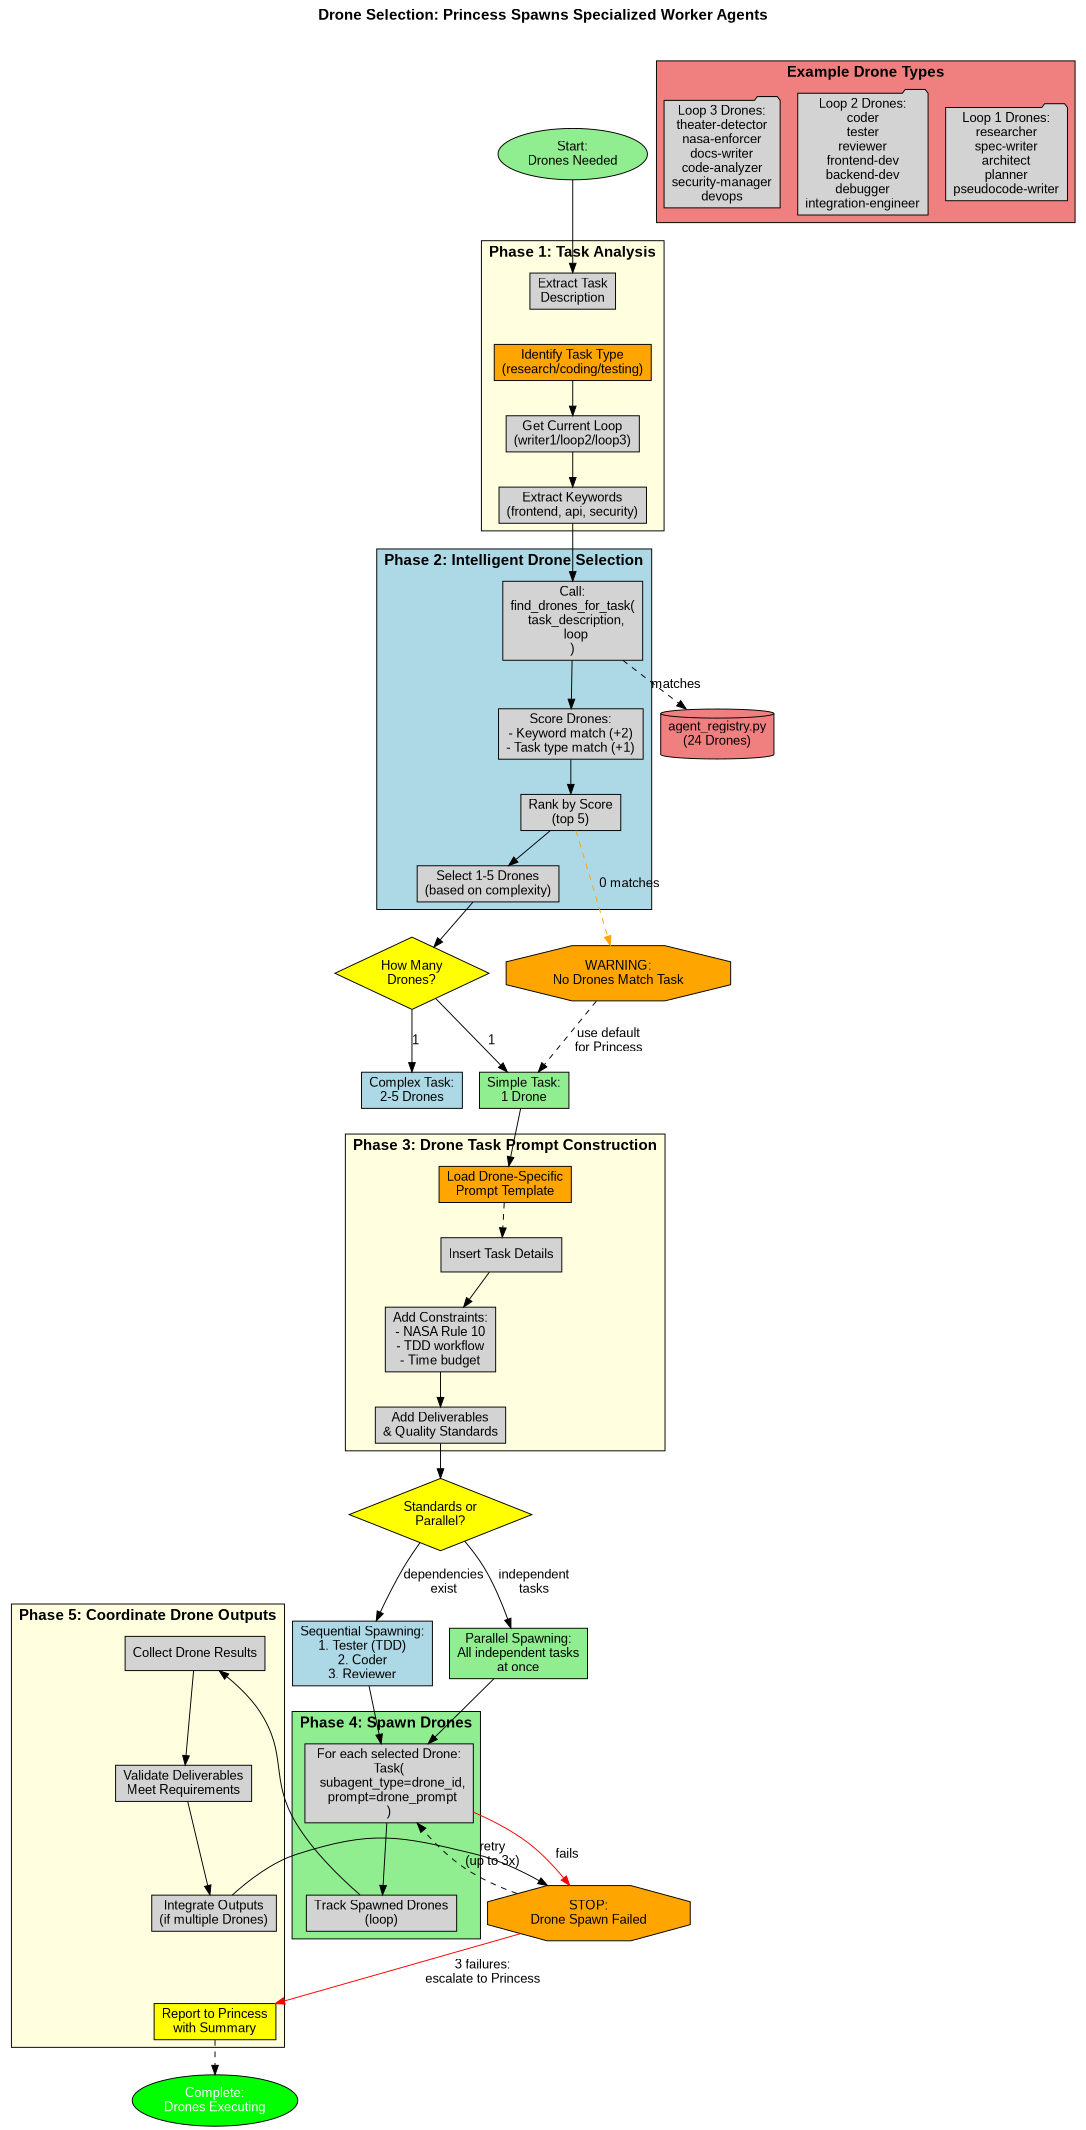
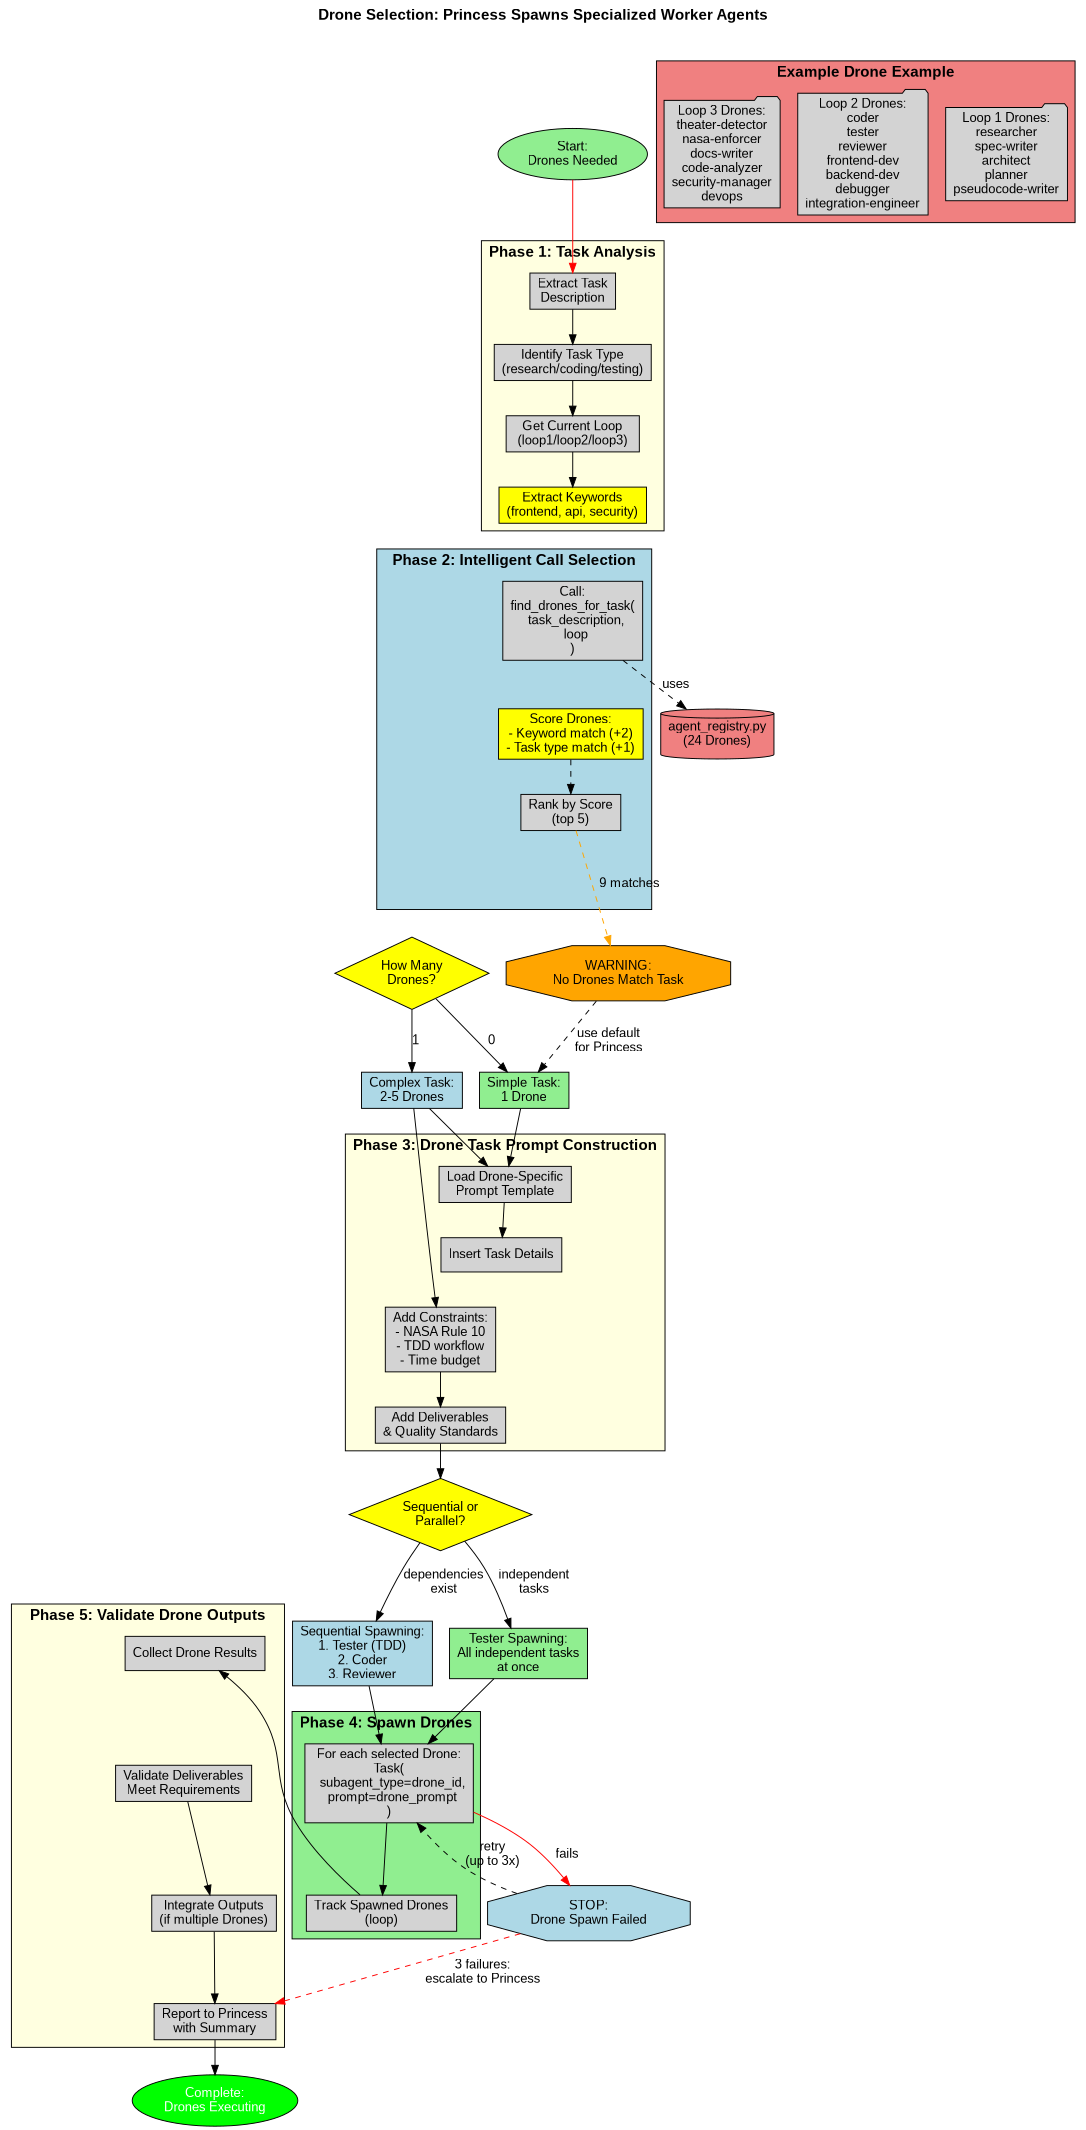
(866, 73) -> (866, 73)
(573, 221) -> (573, 221)
none -> (573, 322)
(573, 362) -> (573, 362)
(573, 434) -> (573, 434)
(573, 505) -> (573, 505)
(573, 543) -> none
(514, 561) -> (514, 561)
(572, 680) -> none
(676, 685) -> (676, 685)
(571, 734) -> (571, 734)
(571, 772) -> (571, 772)
(488, 884) -> none
(630, 884) -> (630, 884)
(492, 1041) -> (492, 1041)
none -> (449, 1128)
(505, 1184) -> (505, 1184)
(504, 1215) -> (504, 1215)
(479, 1286) -> (424, 1203)
(440, 1515) -> (440, 1515)
(148, 1616) -> (148, 1616)
(519, 1653) -> (519, 1653)
(190, 1713) -> none
(374, 1838) -> (214, 1963)
(589, 1913) -> (589, 1913)
(402, 1967) -> (402, 1967)
(215, 2022) -> (215, 2022)
(215, 2053) -> (215, 2053)
